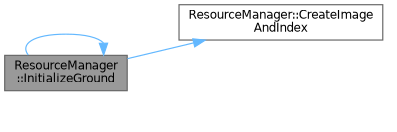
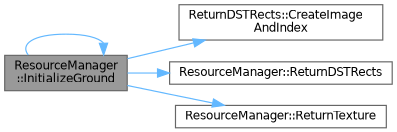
(281, 22) -> (281, 22)
none -> (281, 73)
none -> (281, 117)
